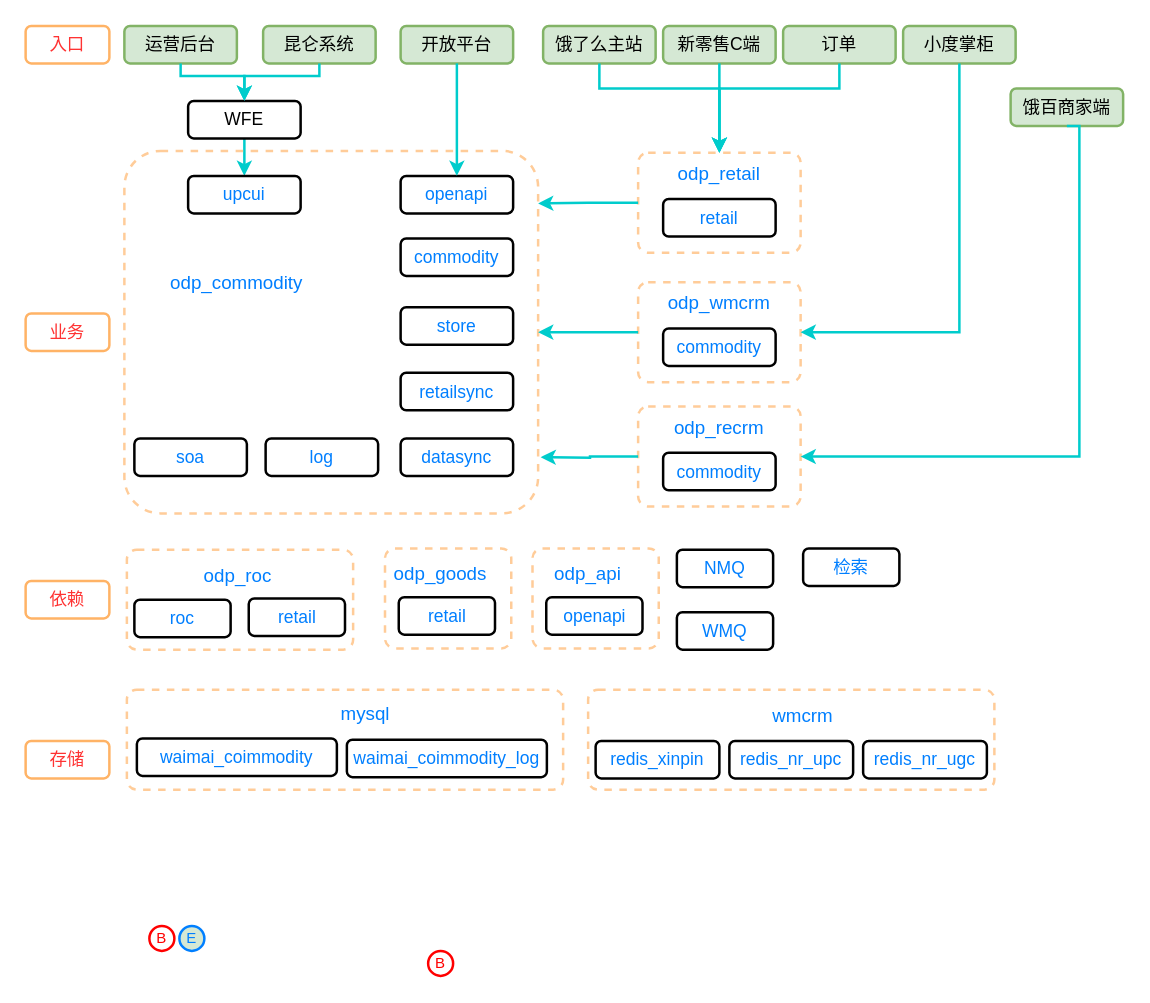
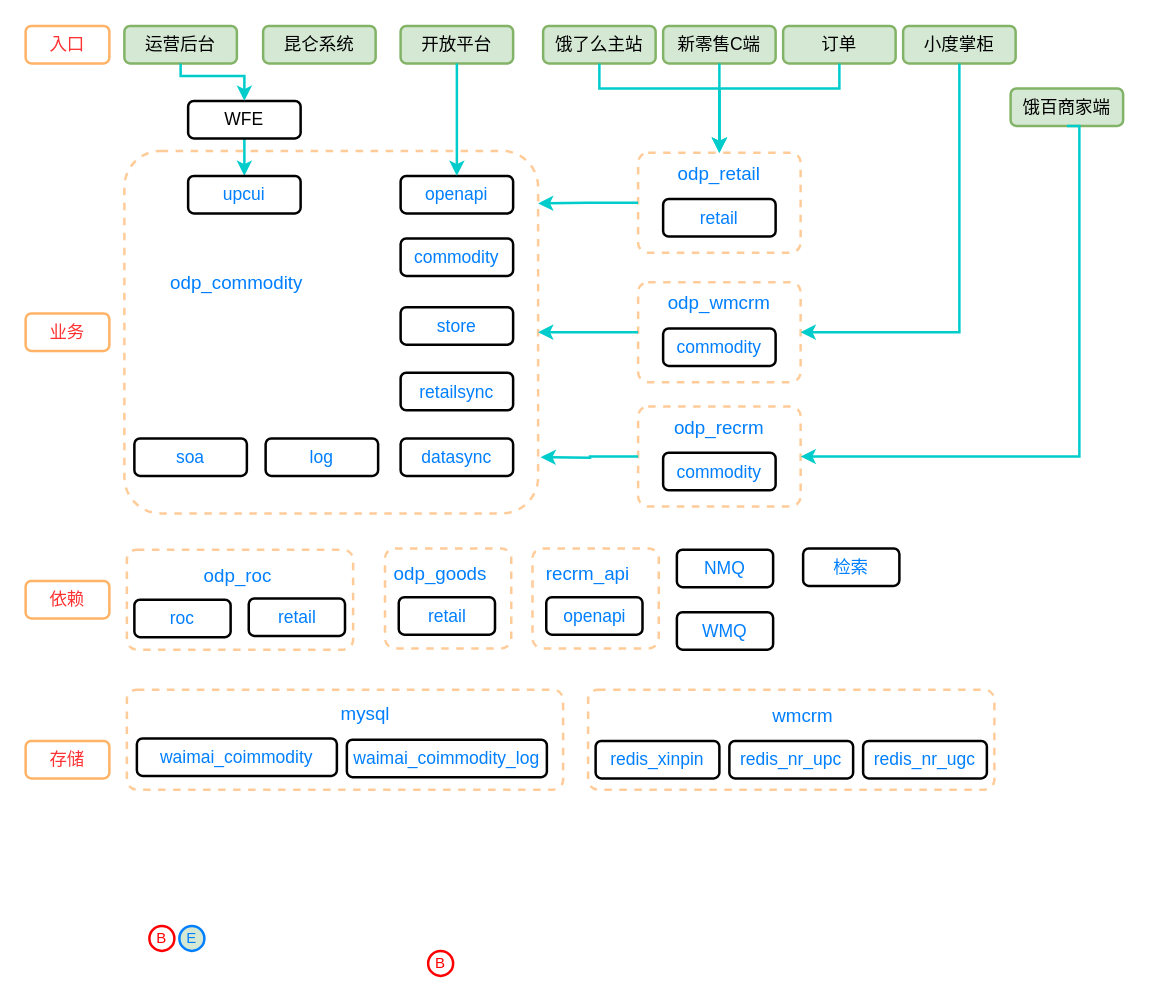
(289, 76) -> none
(588, 573) -> (588, 573)
